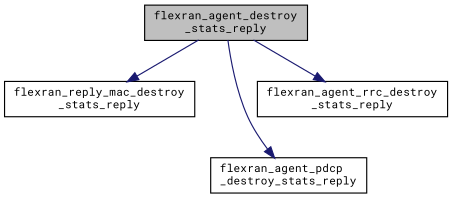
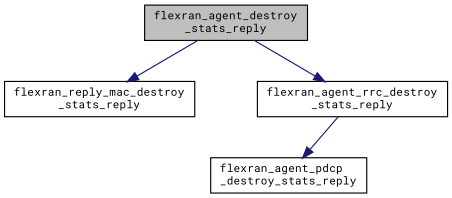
(240, 97) -> (324, 133)
